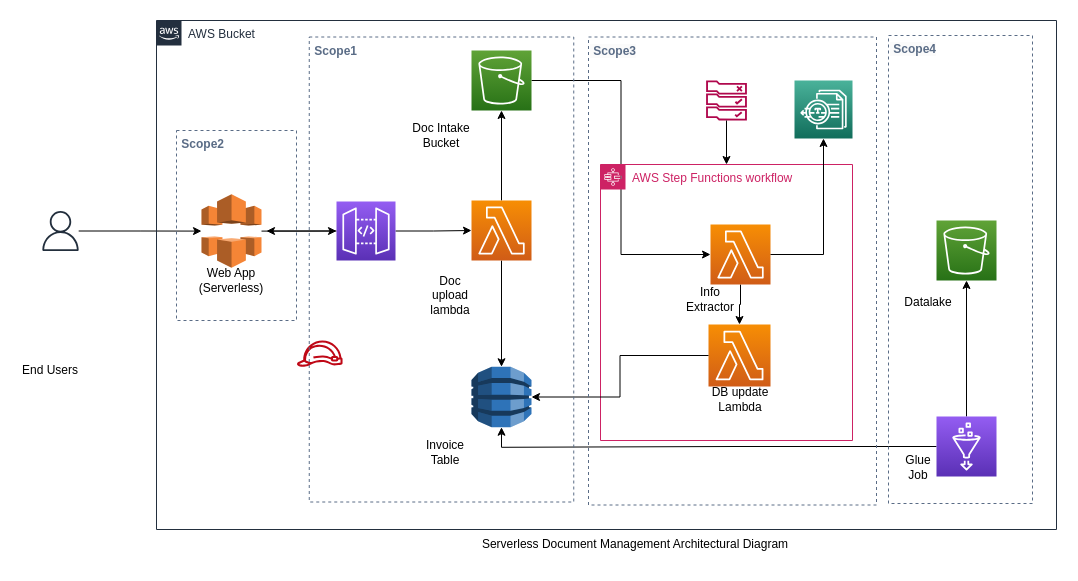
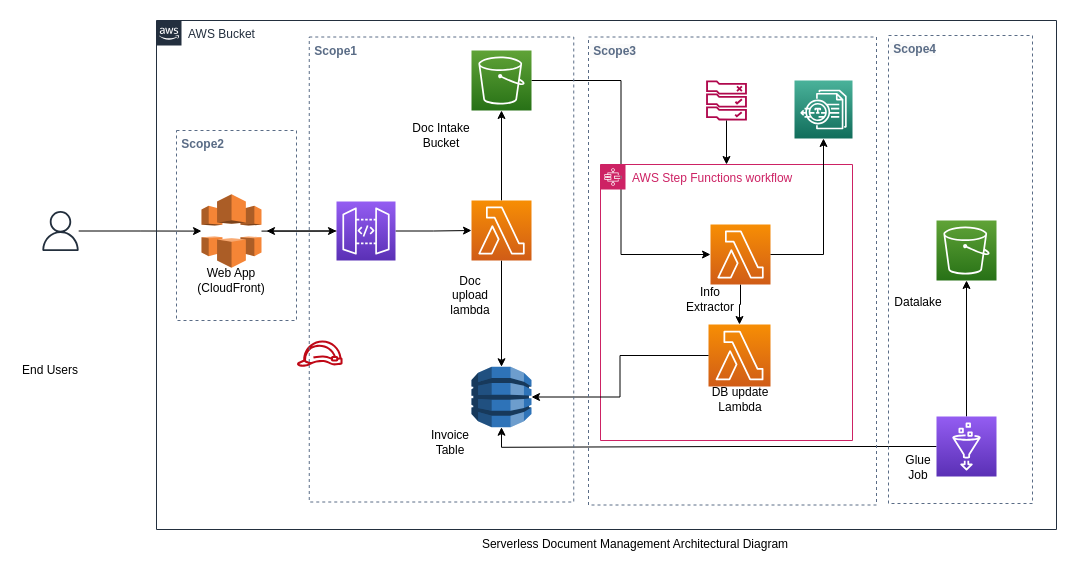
(232, 281) -> (232, 281)
(451, 296) -> (471, 296)
(929, 303) -> (919, 303)
(446, 452) -> (451, 442)
